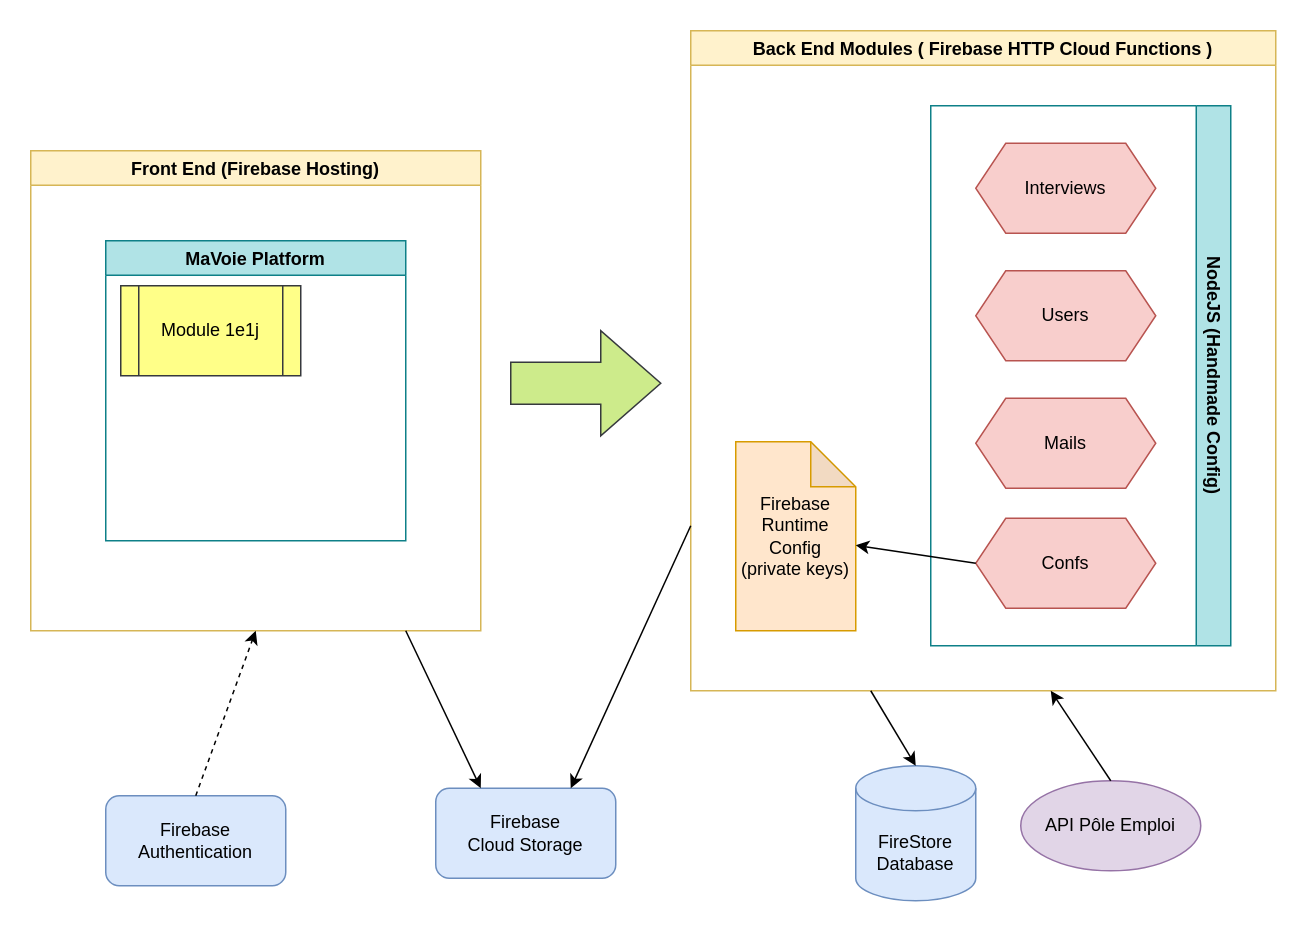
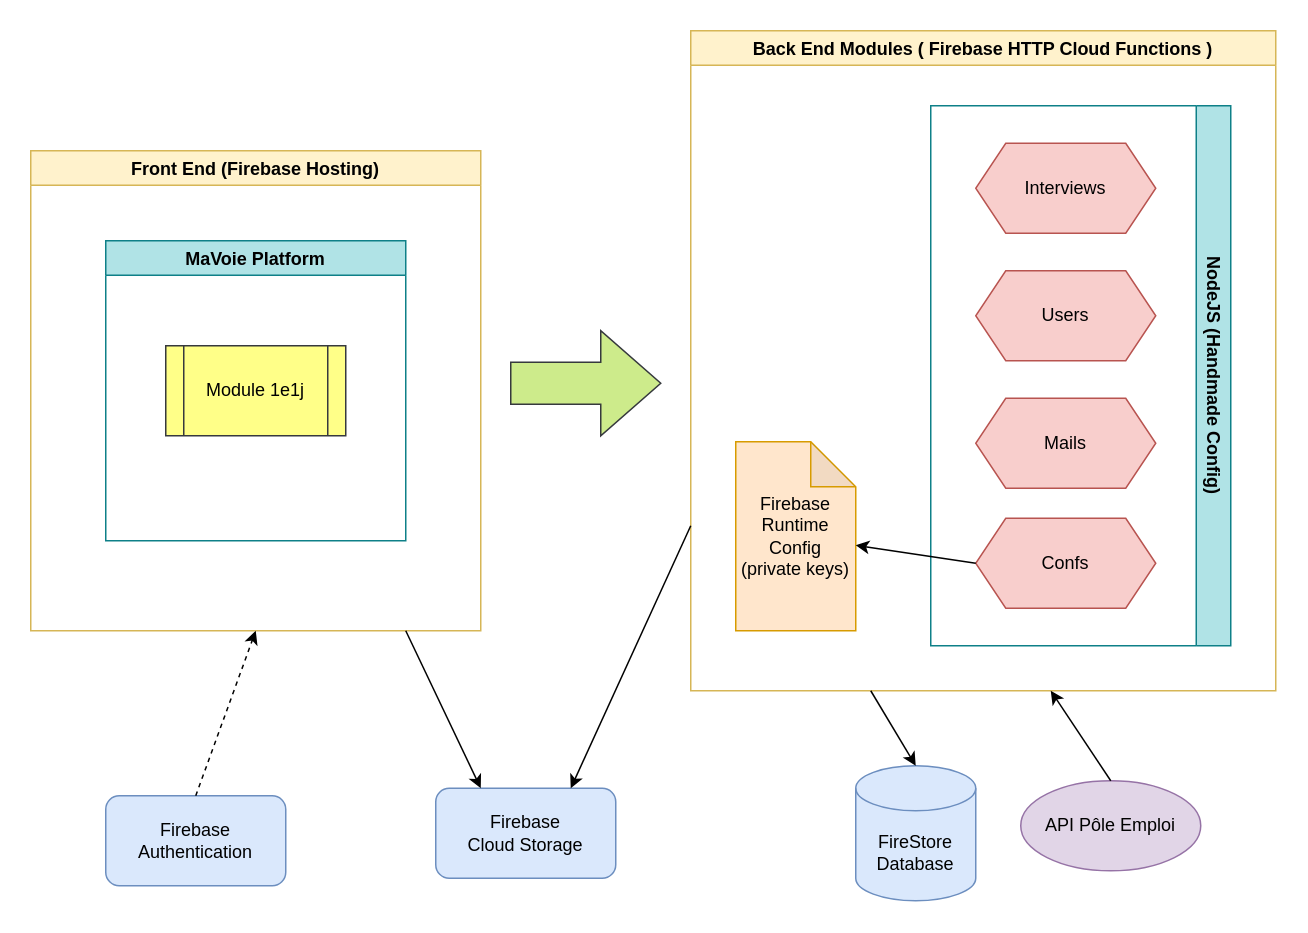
(211, 331) -> (256, 391)
